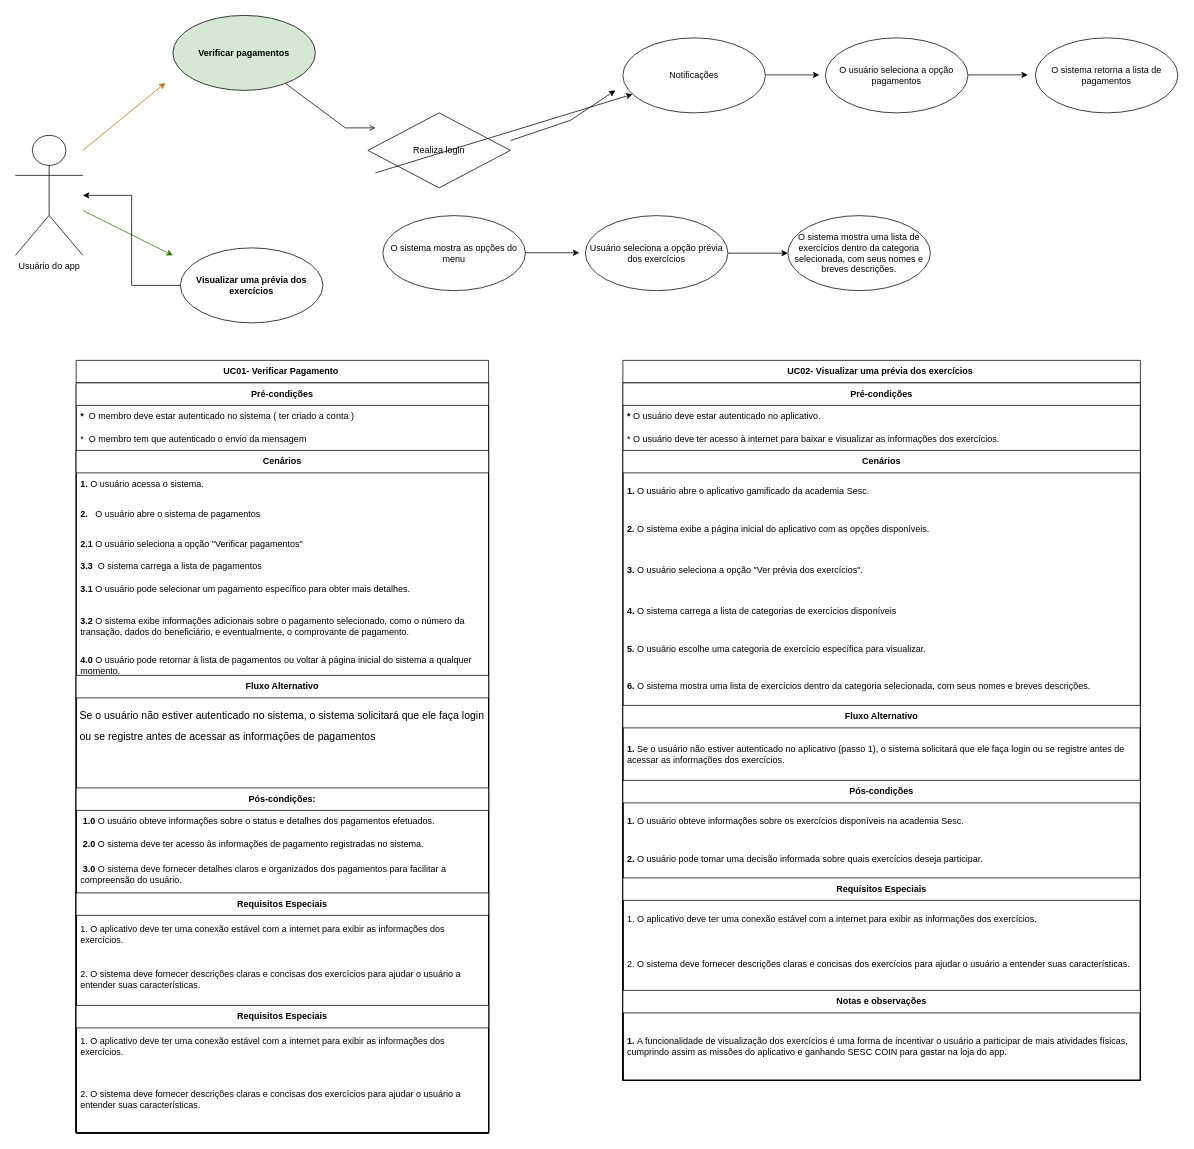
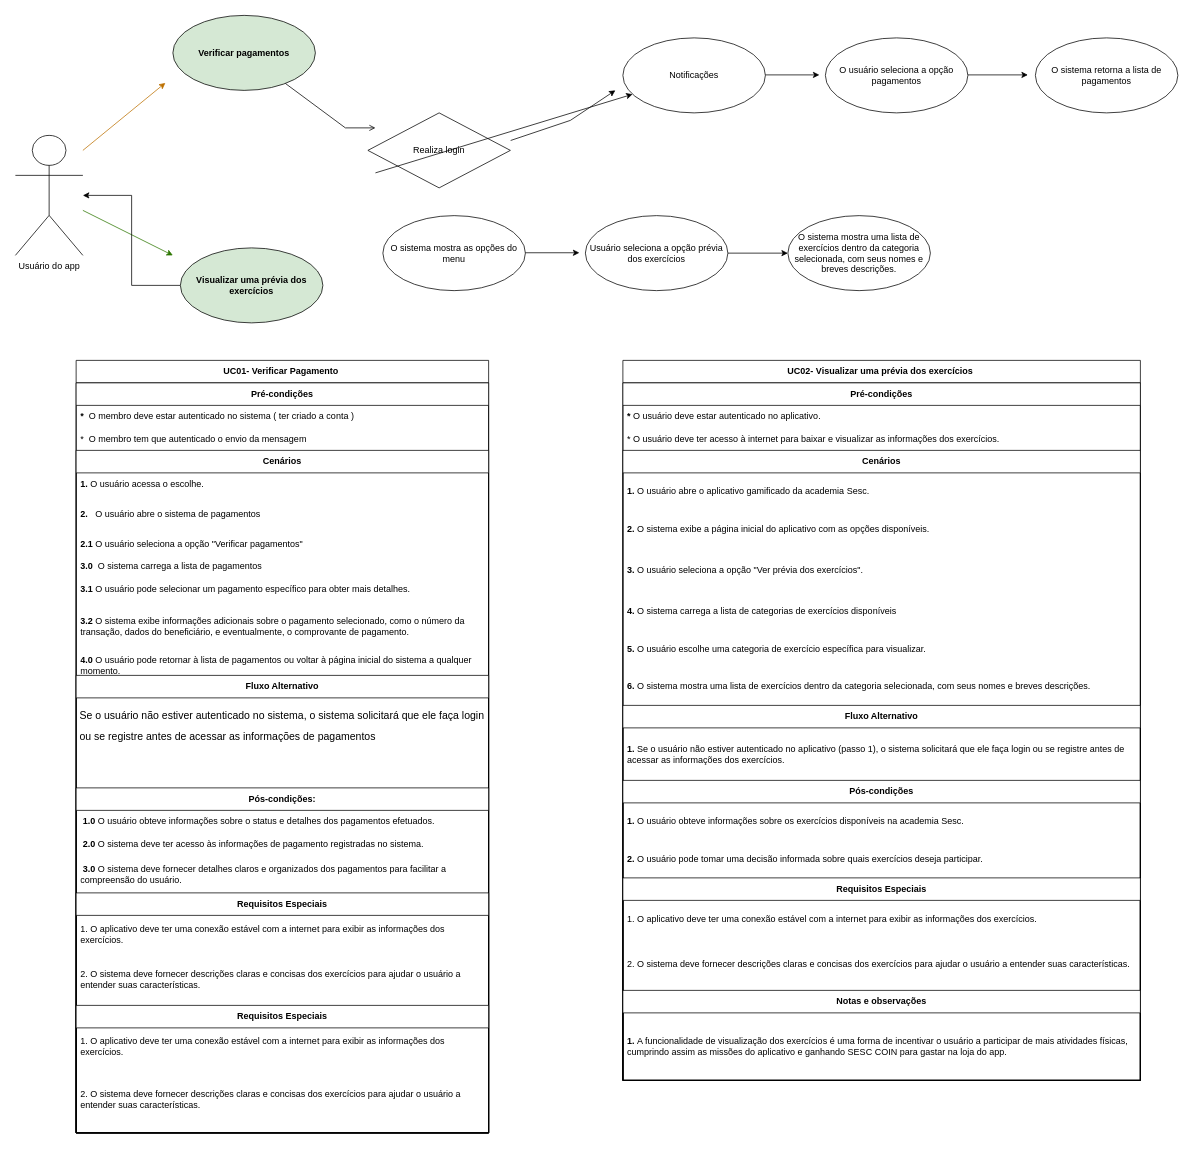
(252, 285) -> (252, 285)
(147, 484) -> (147, 484)
(180, 567) -> (180, 567)
